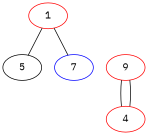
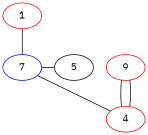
(35, 42) -> (48, 67)
none -> (74, 93)
